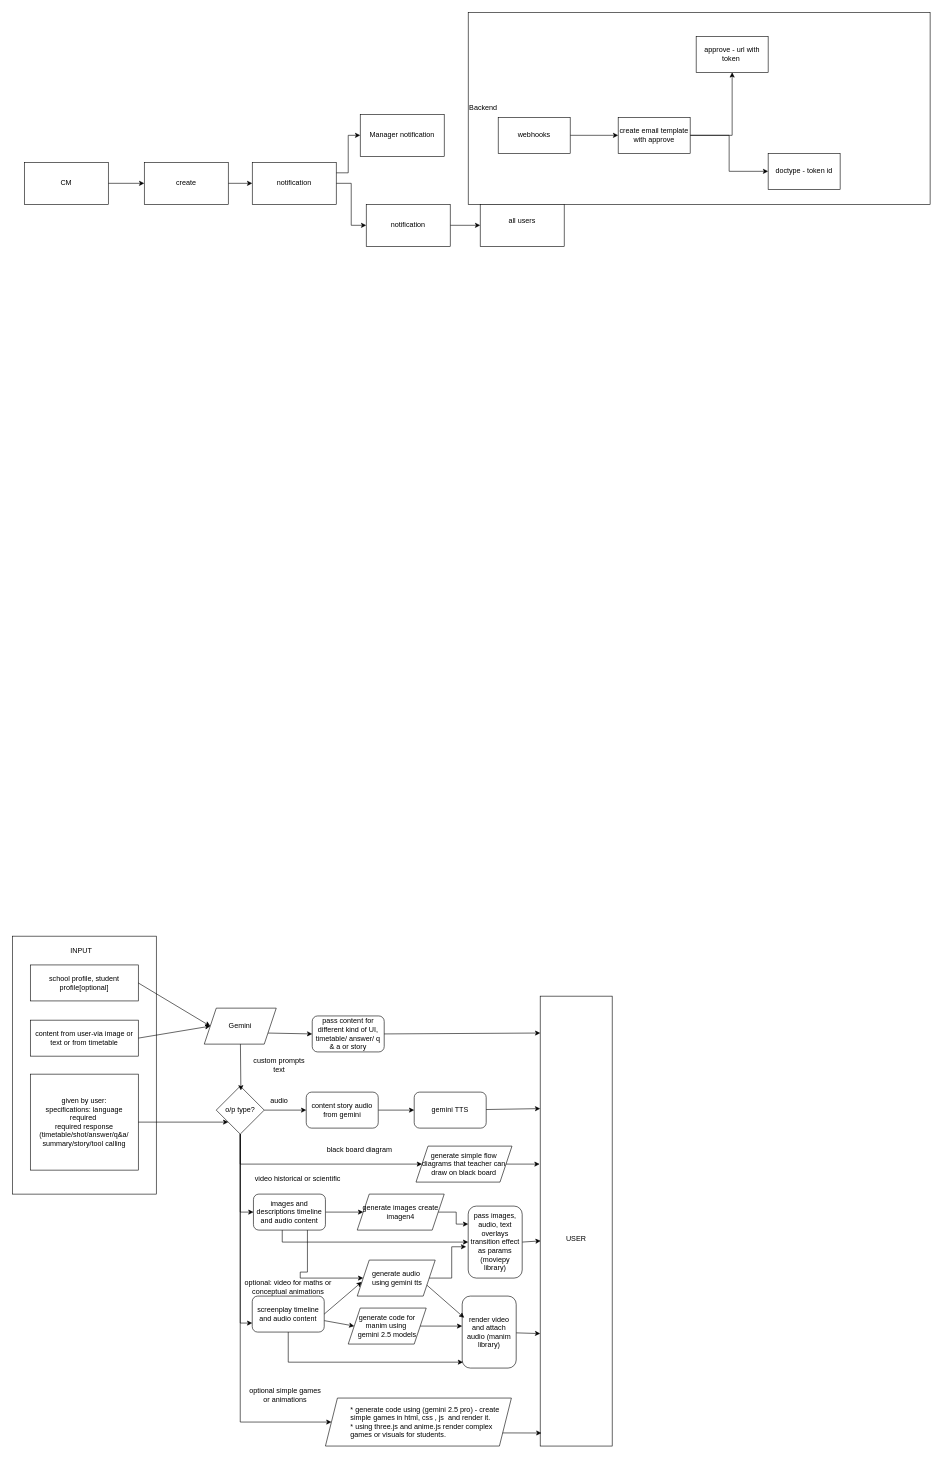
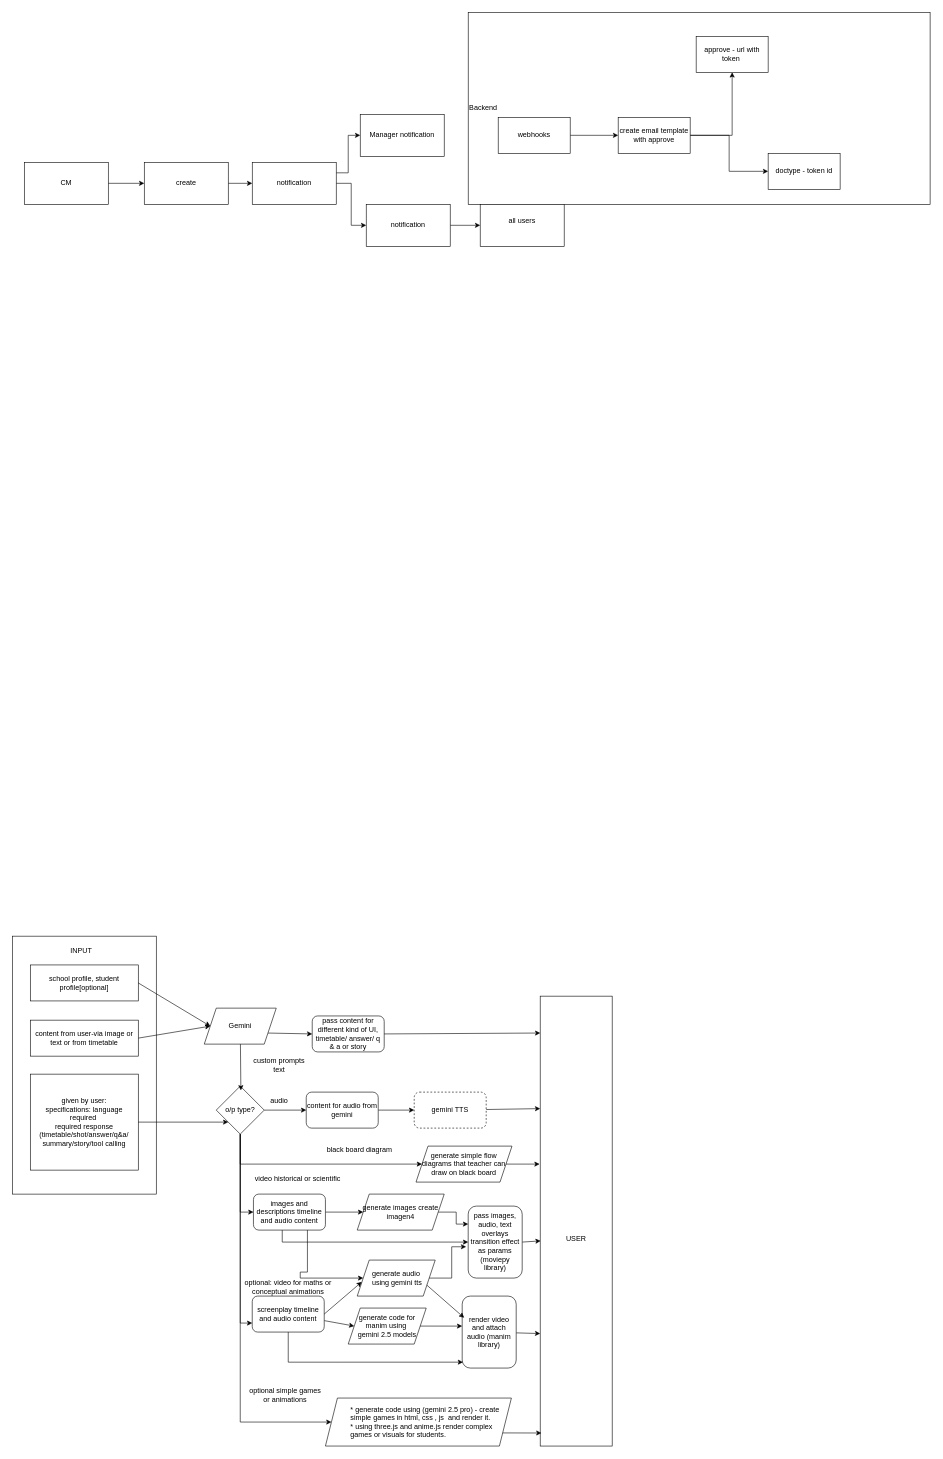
(342, 1110) -> (342, 1110)
(450, 1110) -> (450, 1110)
